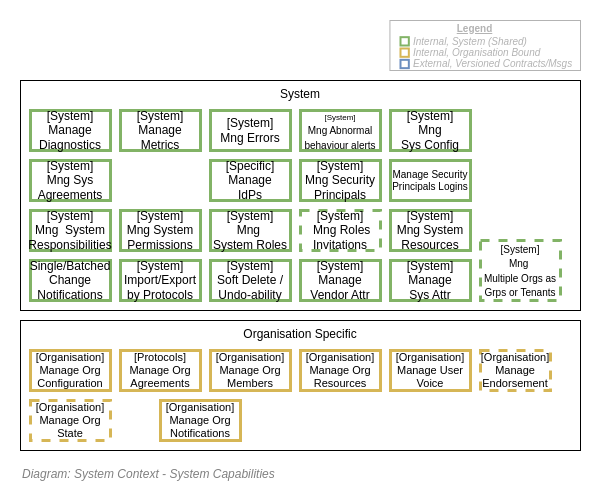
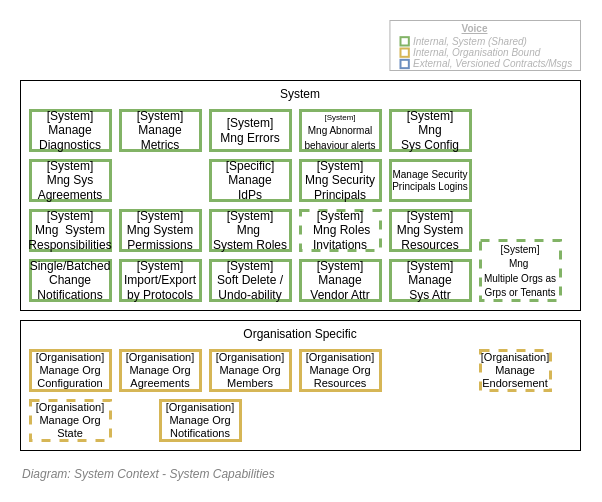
(475, 29) -> (475, 29)
(161, 371) -> (161, 371)
(431, 371) -> none
